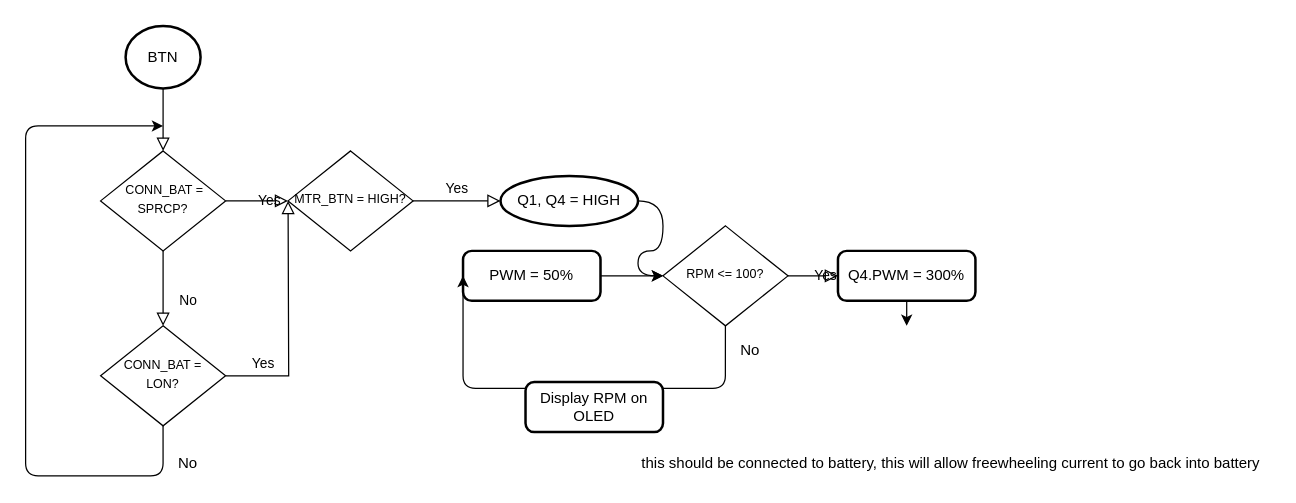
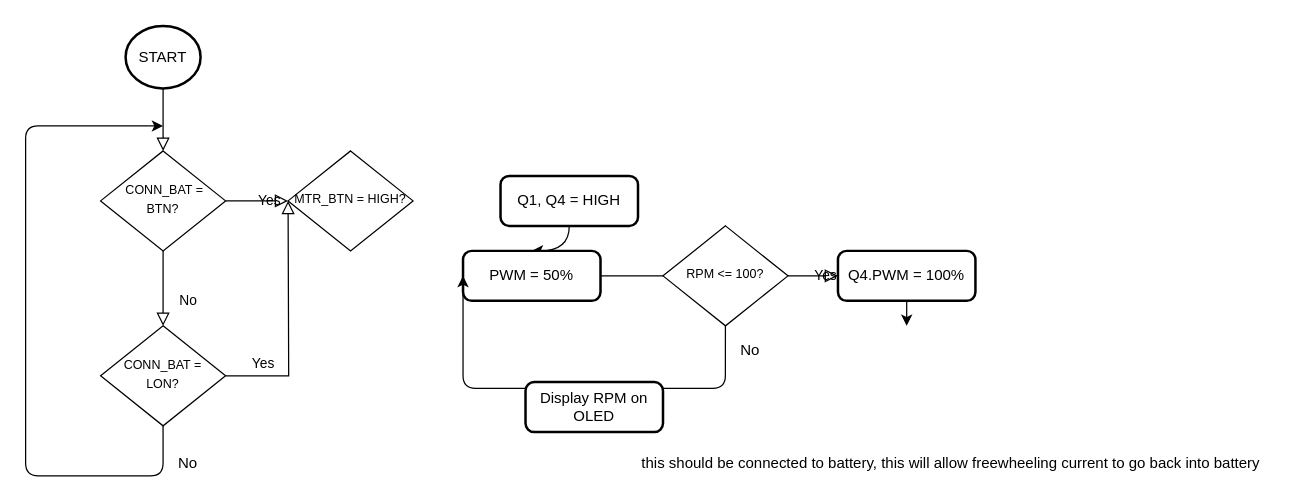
(163, 57) -> (163, 57)
(163, 198) -> (163, 198)
(451, 201) -> none
(569, 201) -> (569, 201)
(663, 235) -> (561, 245)
(643, 276) -> (659, 276)
(907, 276) -> (907, 276)
